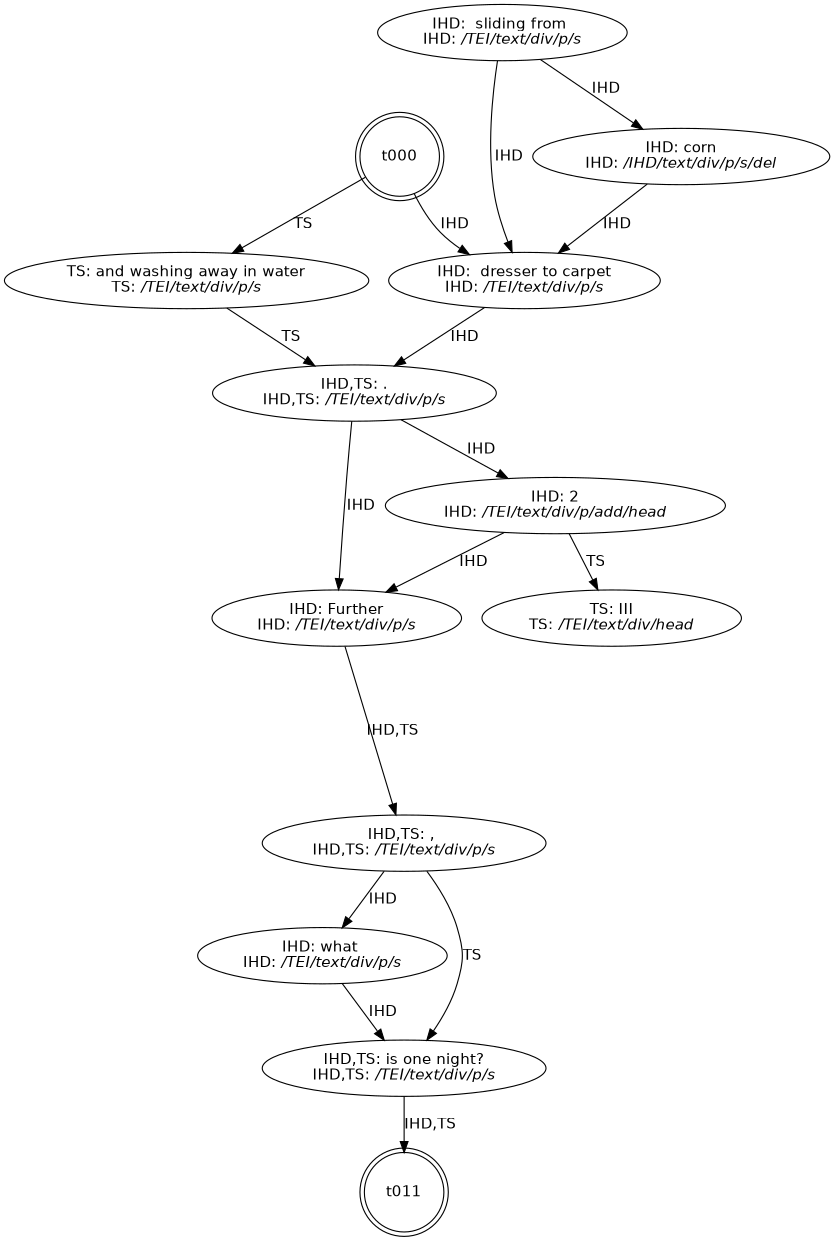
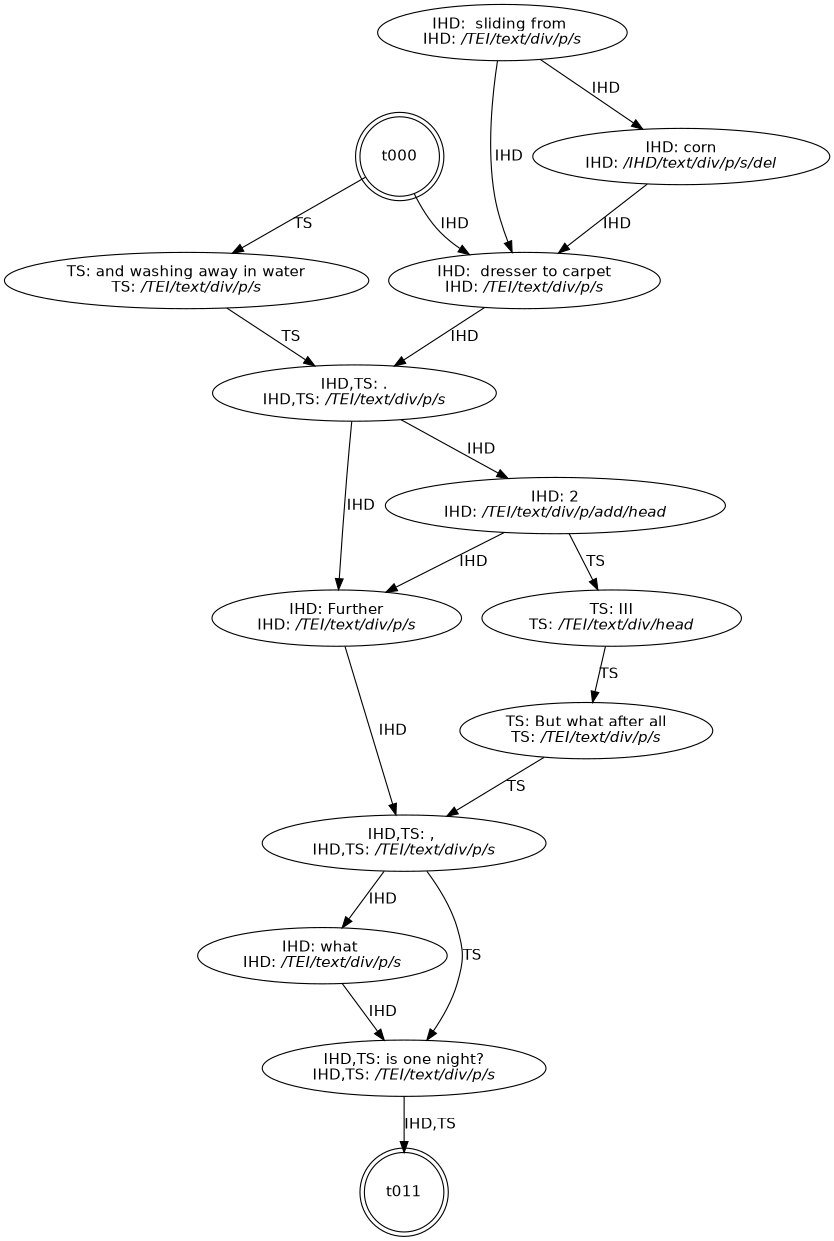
(393, 731) -> (393, 731)
none -> (586, 731)
